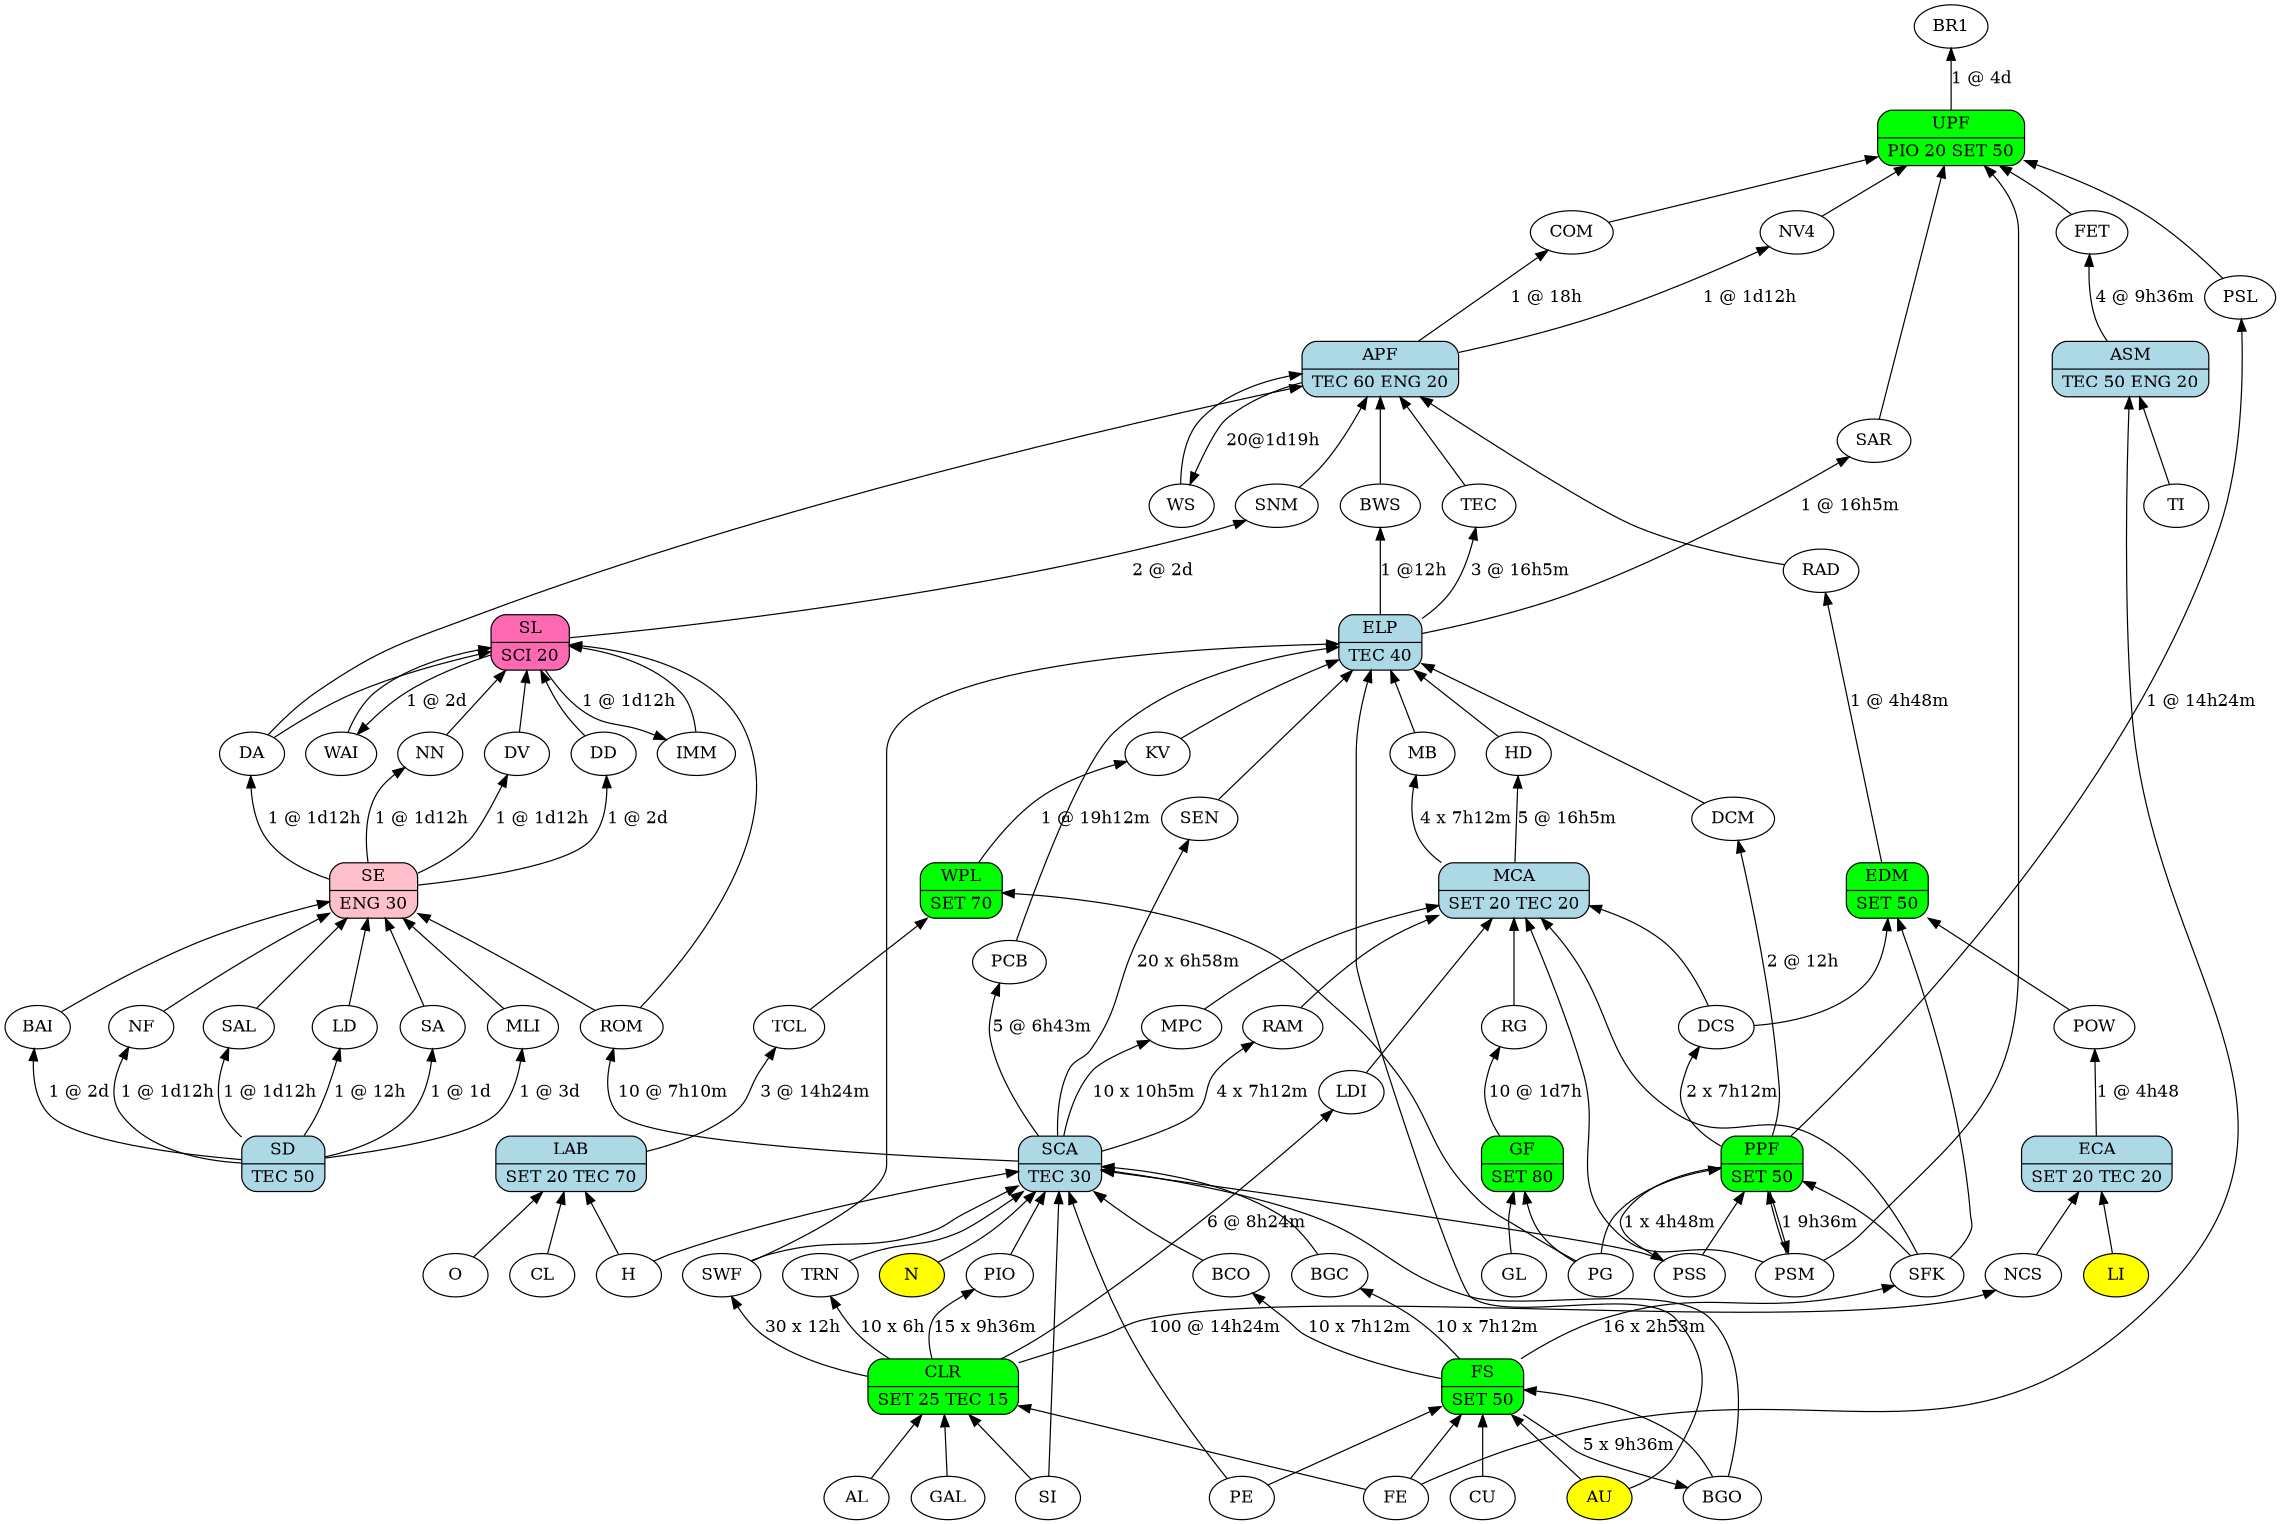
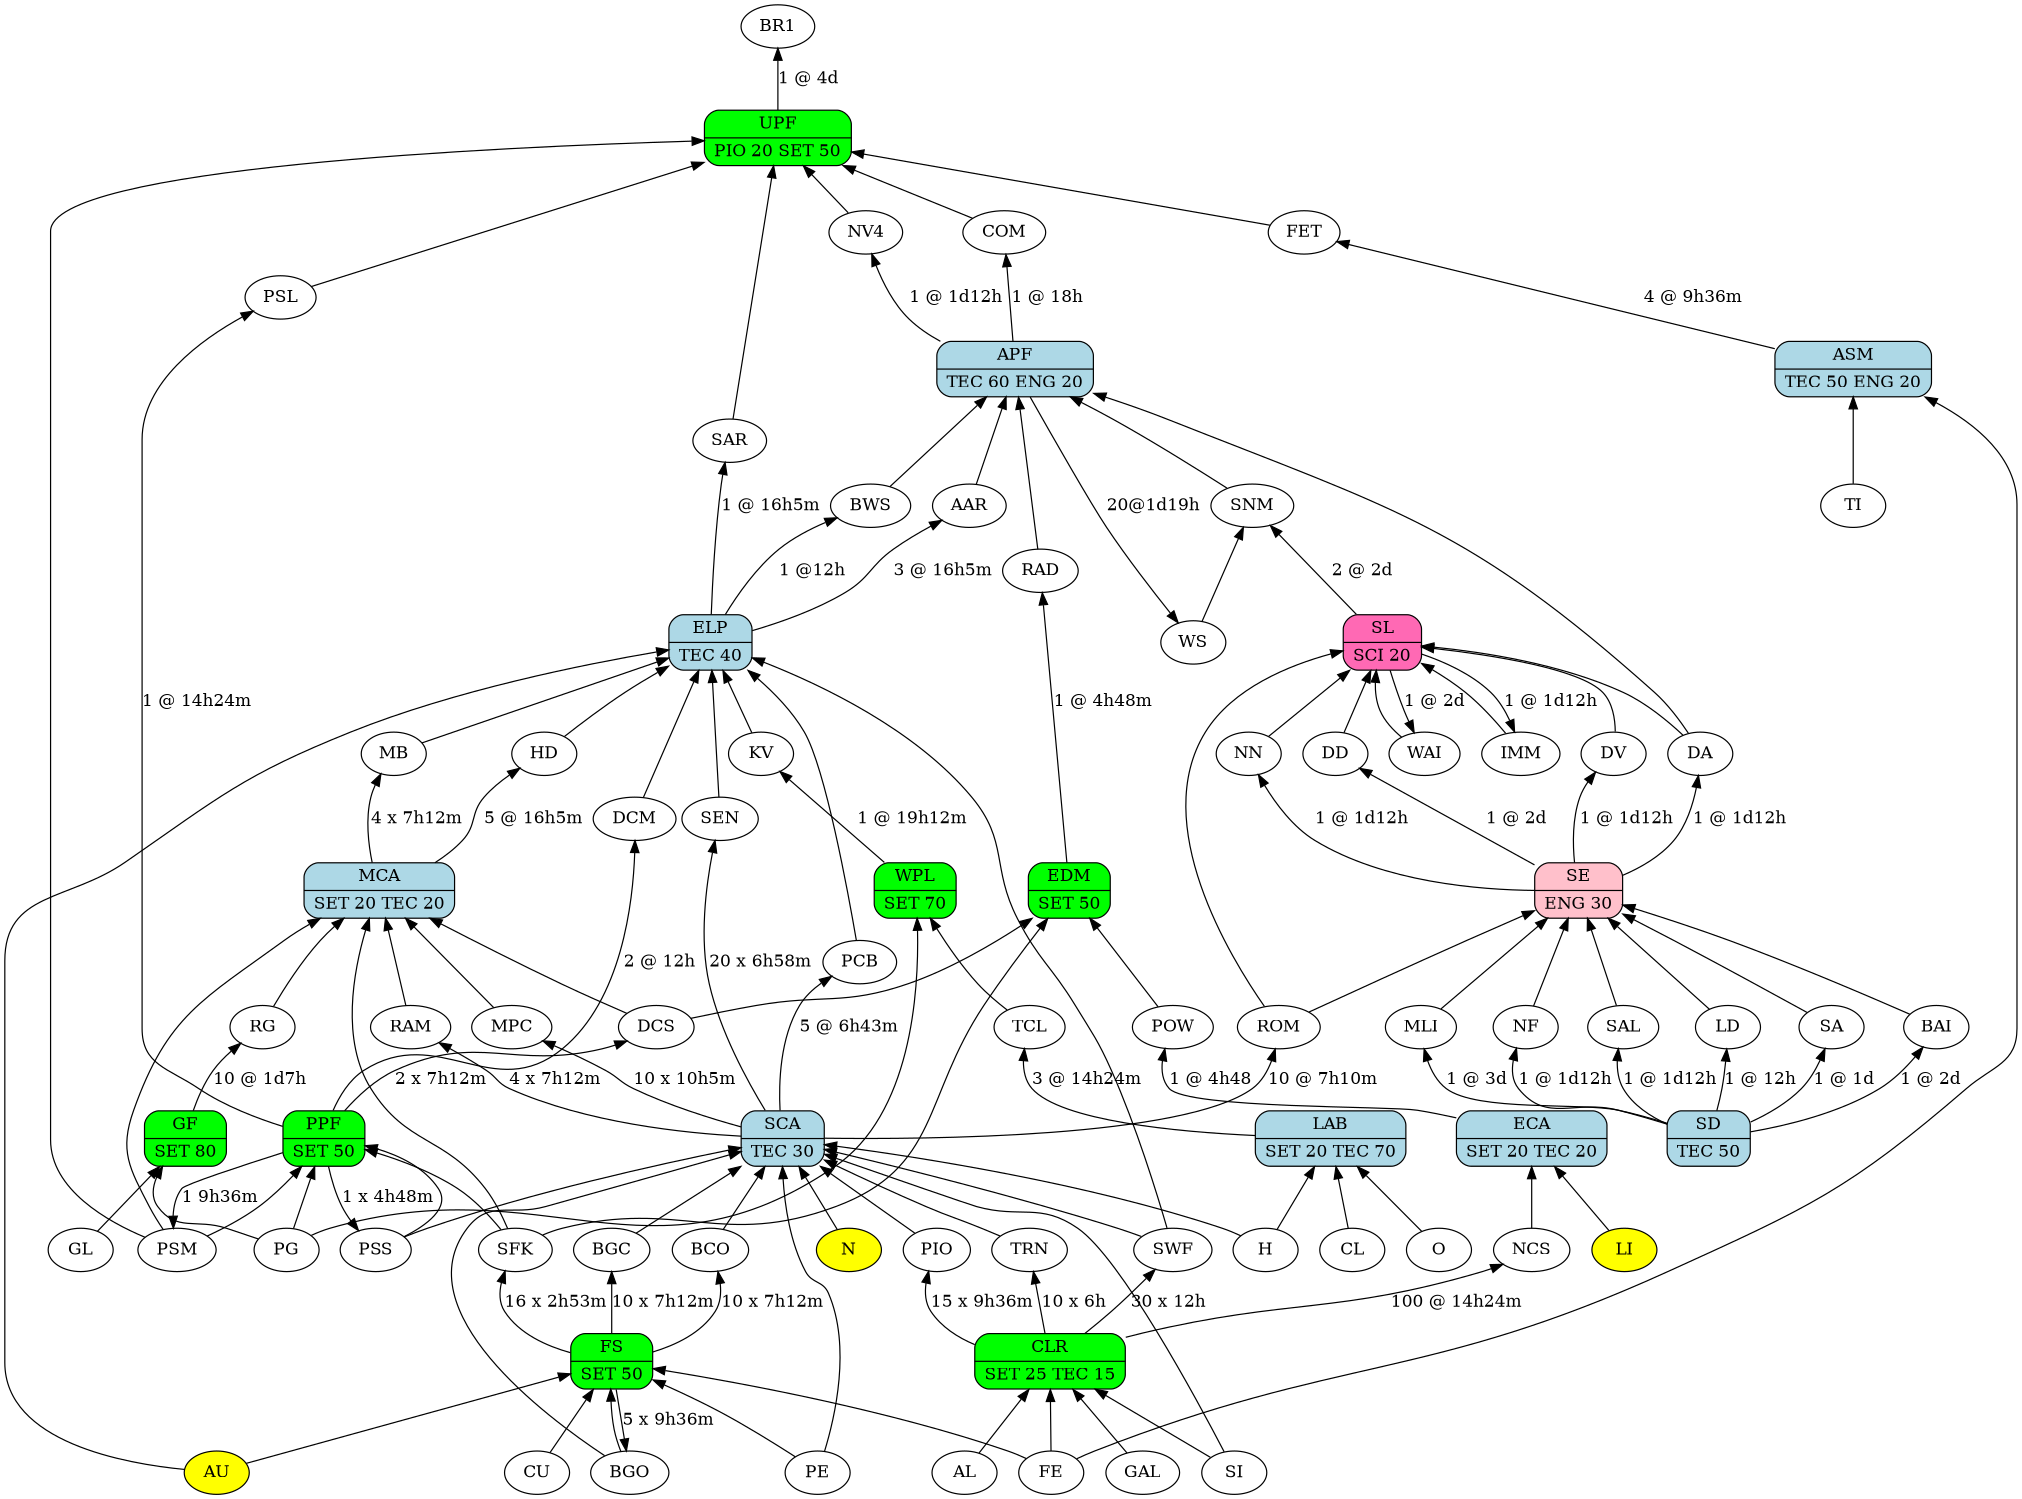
(1203, 417) -> (1220, 580)
(1479, 506) -> (969, 506)
(1351, 1092) -> none
